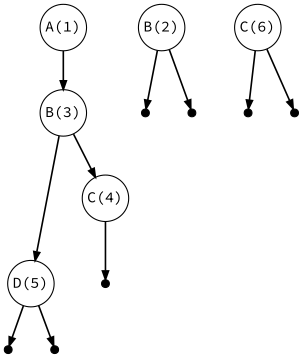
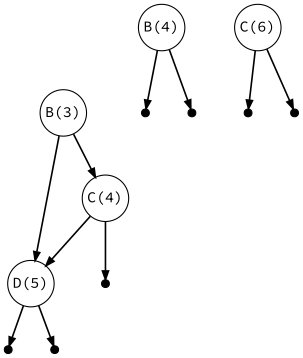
(63, 28) -> none
(162, 28) -> (162, 28)
none -> (71, 238)
